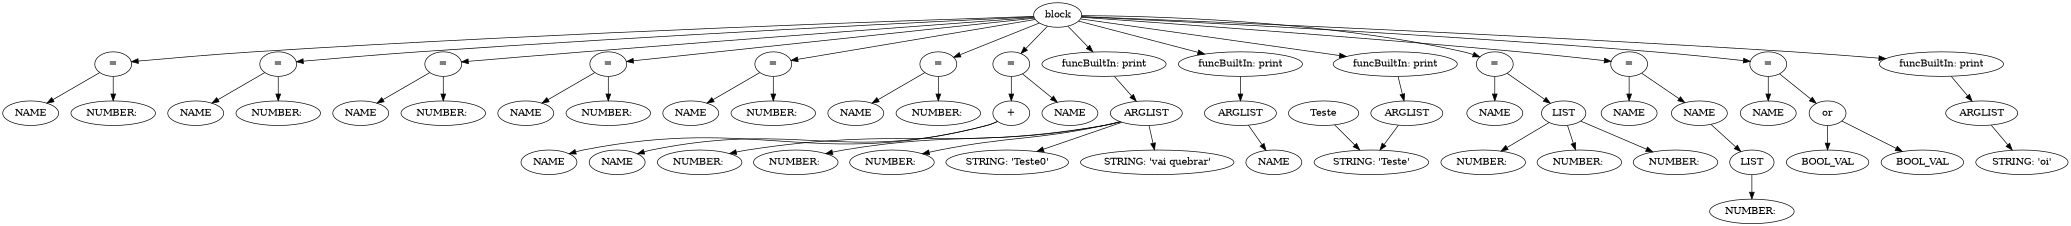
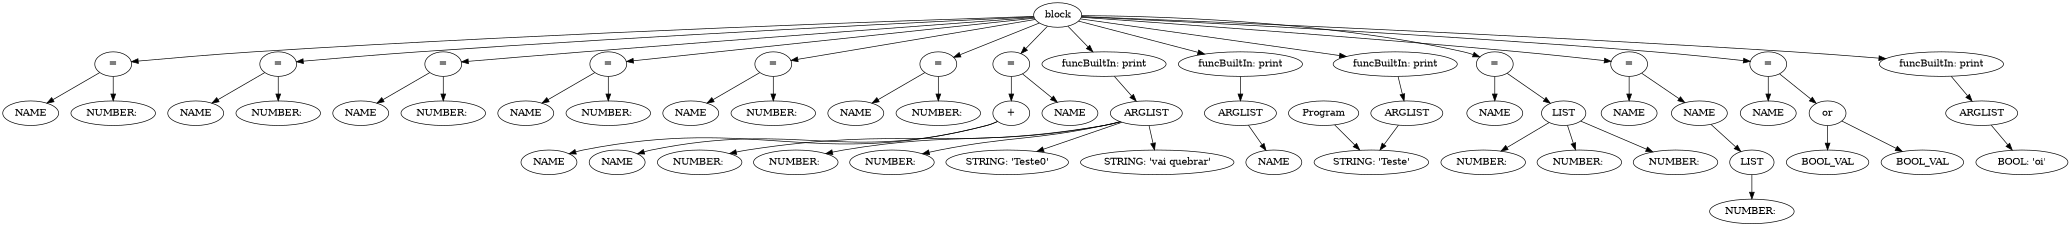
(1324, 113) -> (1324, 113)
(2022, 162) -> (2022, 162)
